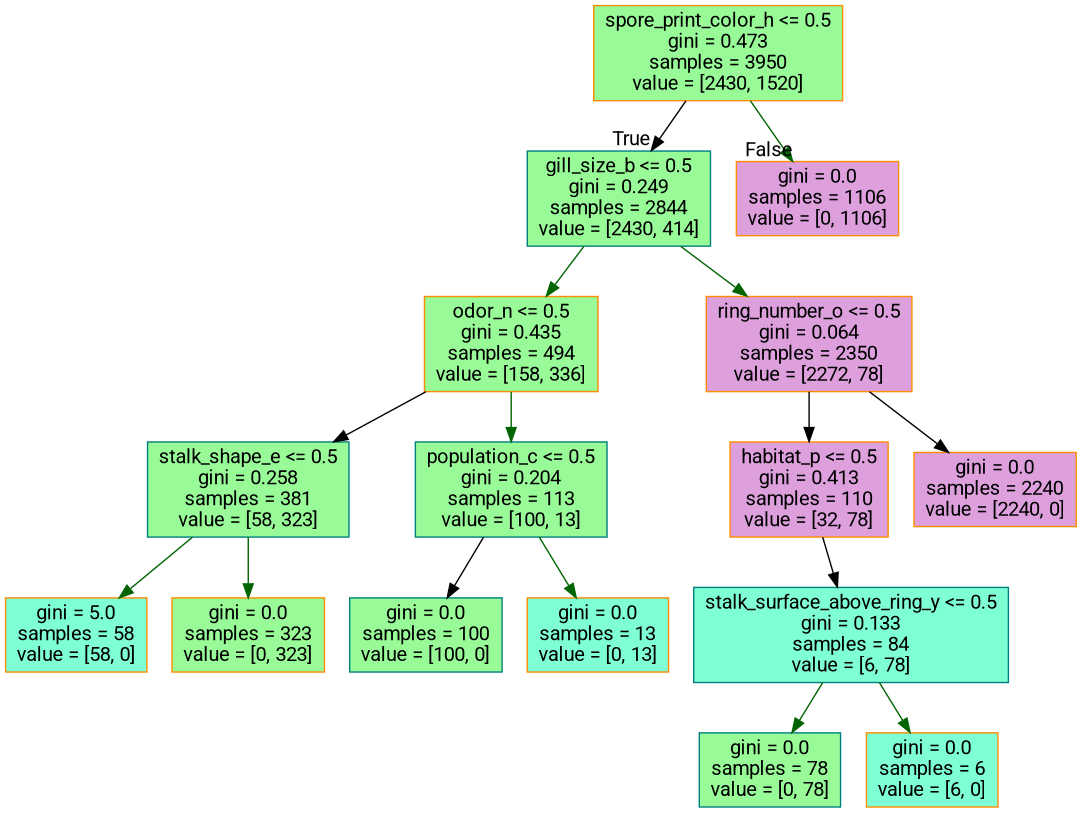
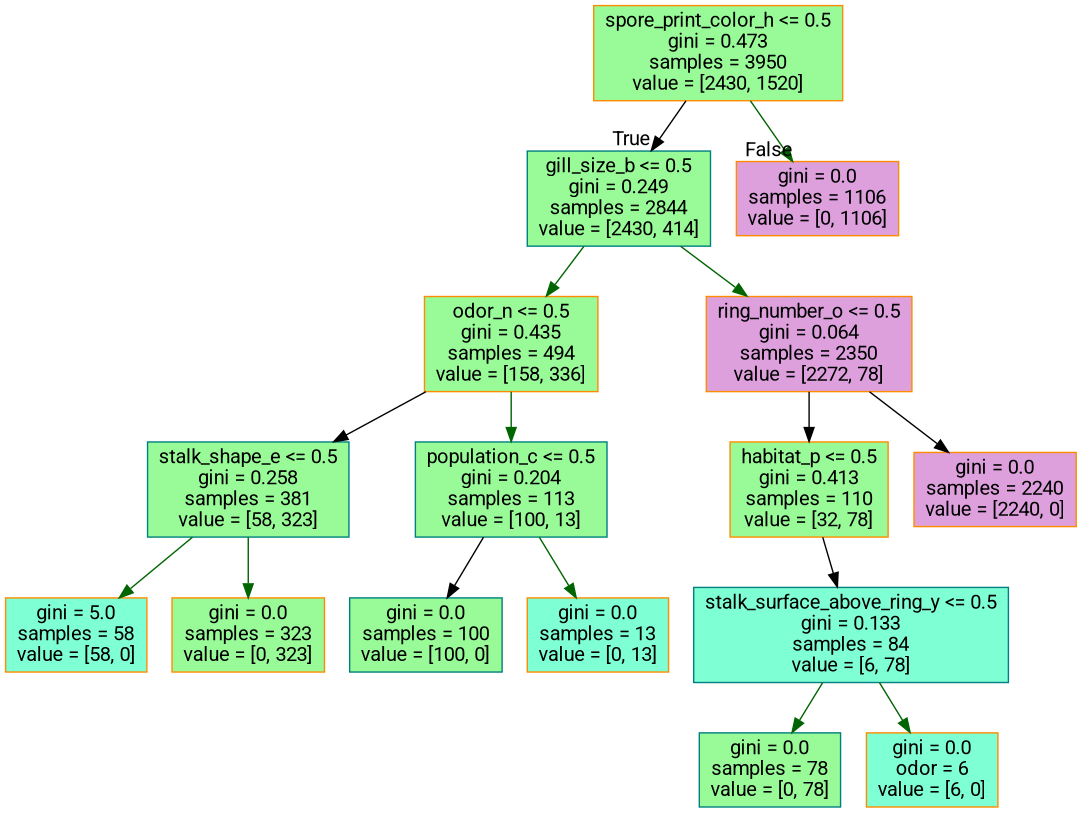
(809, 490) -> (809, 490)
(932, 770) -> (932, 770)
